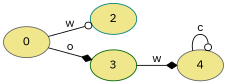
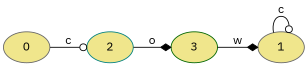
(70, 24) -> (68, 41)
(65, 52) -> (147, 47)
(200, 65) -> (281, 47)
